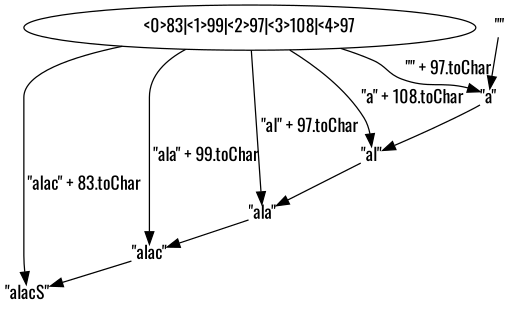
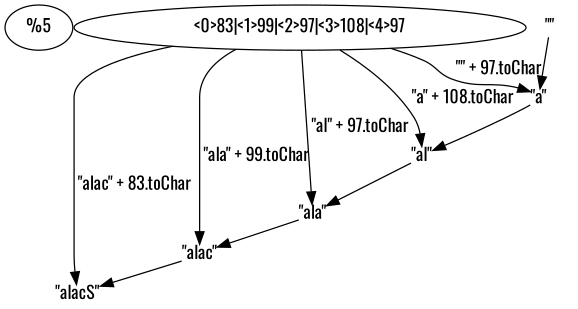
none -> (39, 28)
